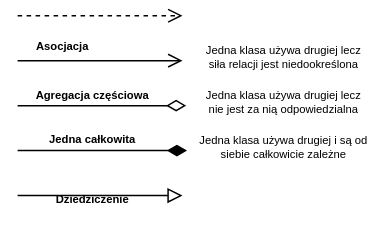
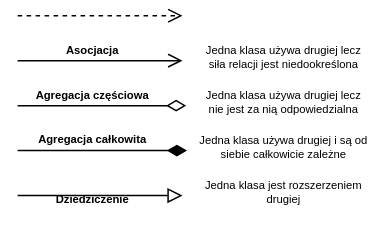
(63, 45) -> (93, 49)
(93, 139) -> (93, 139)
none -> (284, 192)
